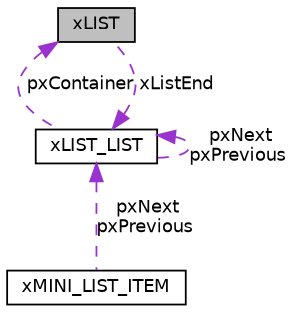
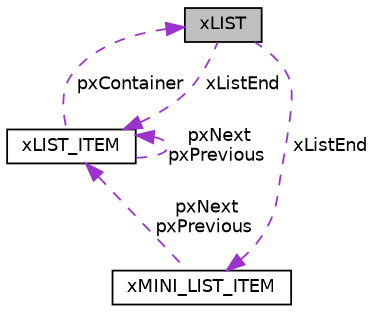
(96, 146) -> (71, 146)
none -> (285, 149)
